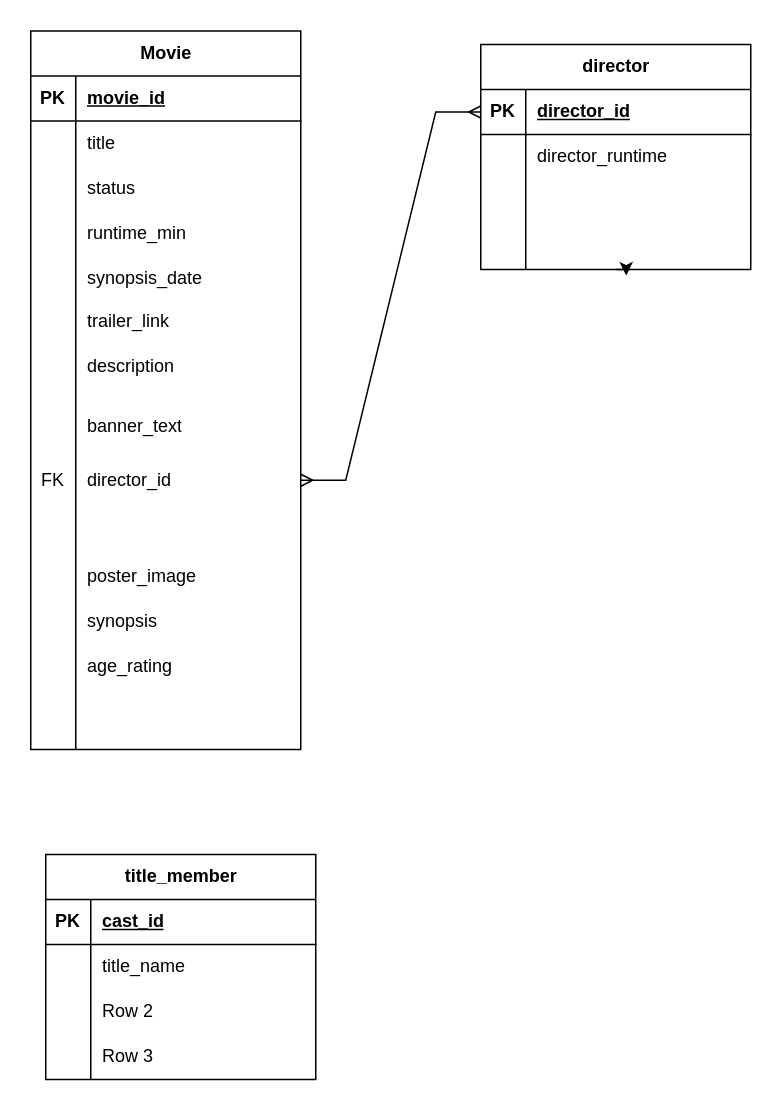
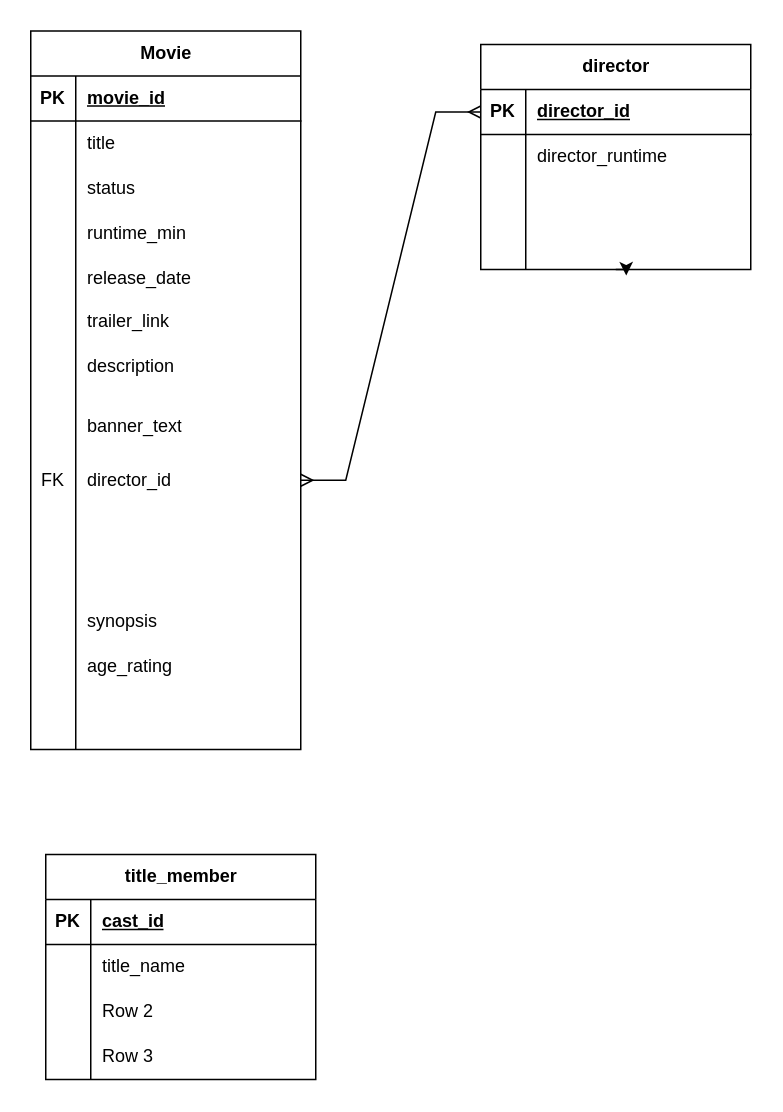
(151, 278) -> (146, 278)
(188, 577) -> none
